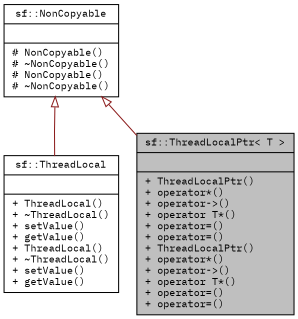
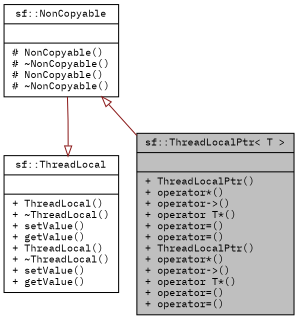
(55, 132) -> (68, 121)
